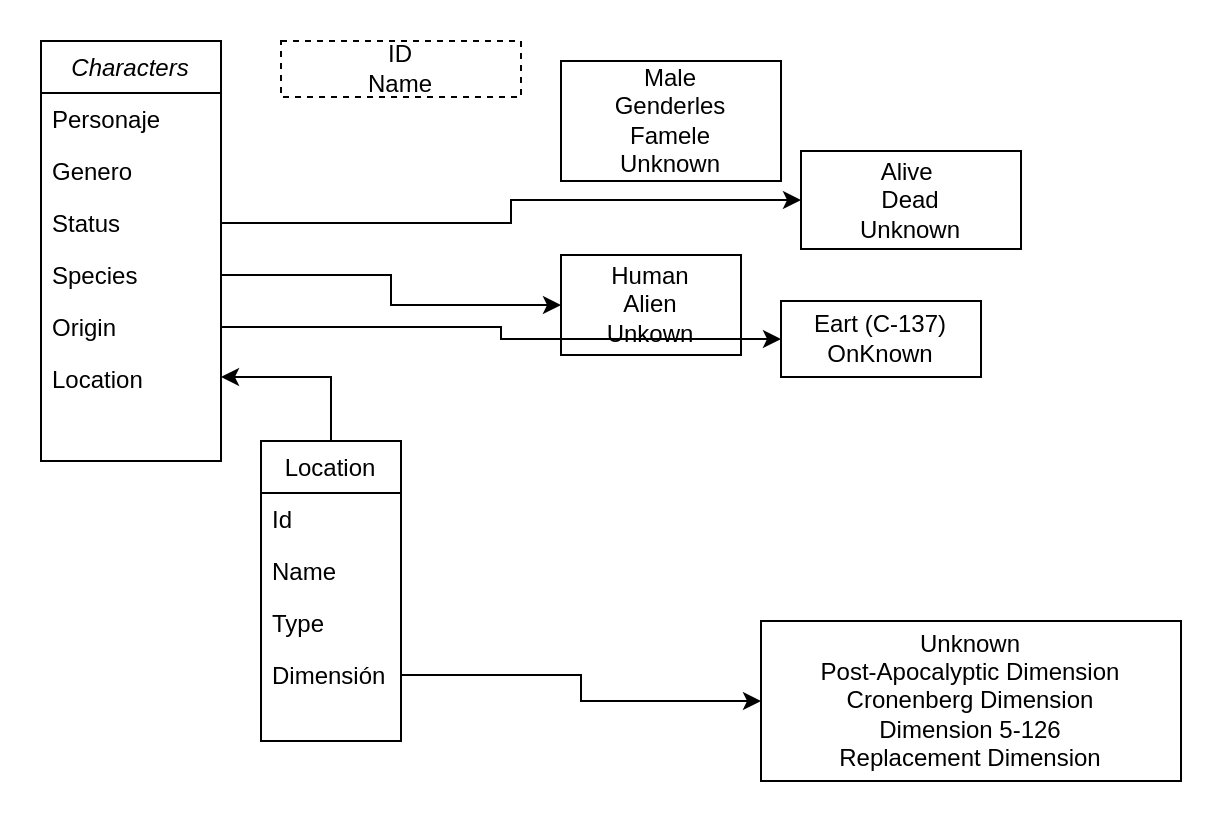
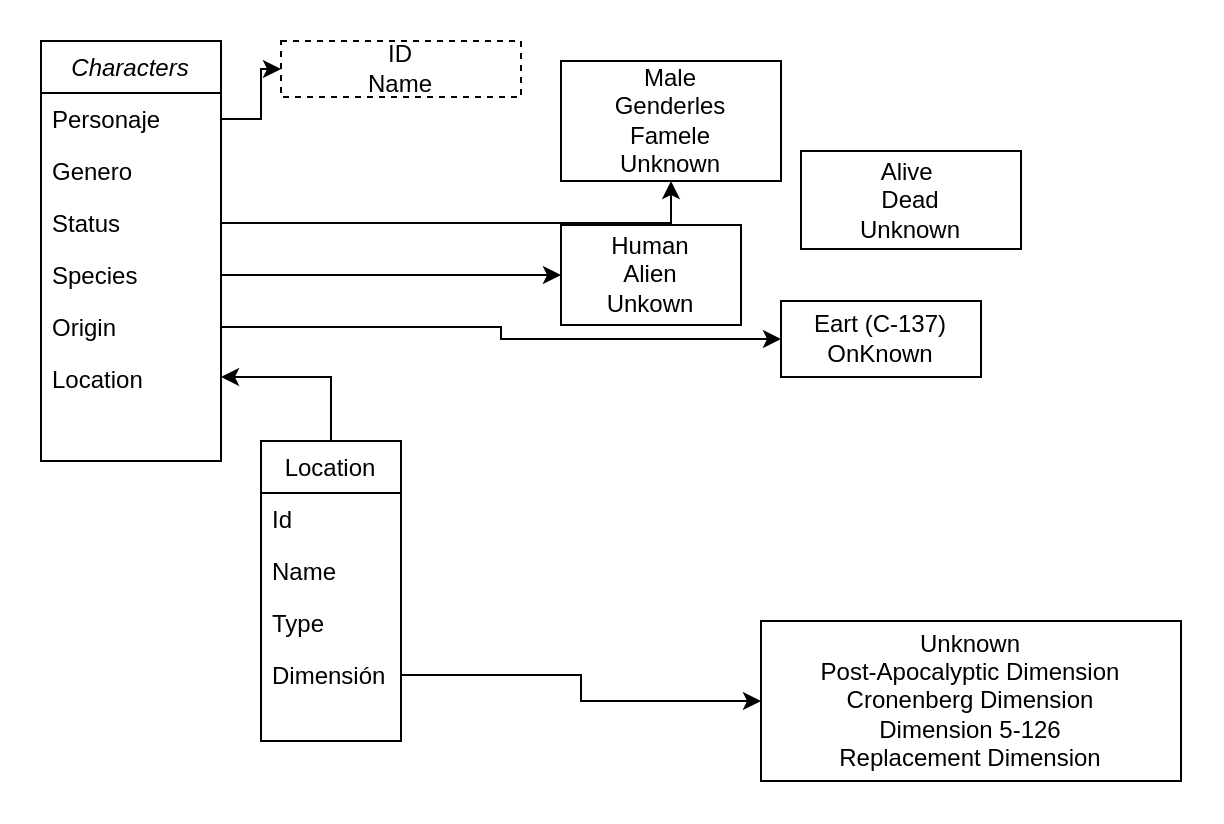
none -> (261, 109)
(636, 200) -> (604, 223)
(651, 305) -> (651, 275)
